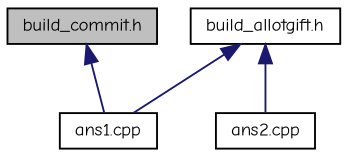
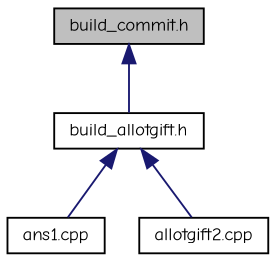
(98, 88) -> (129, 88)
(265, 131) -> (204, 236)
